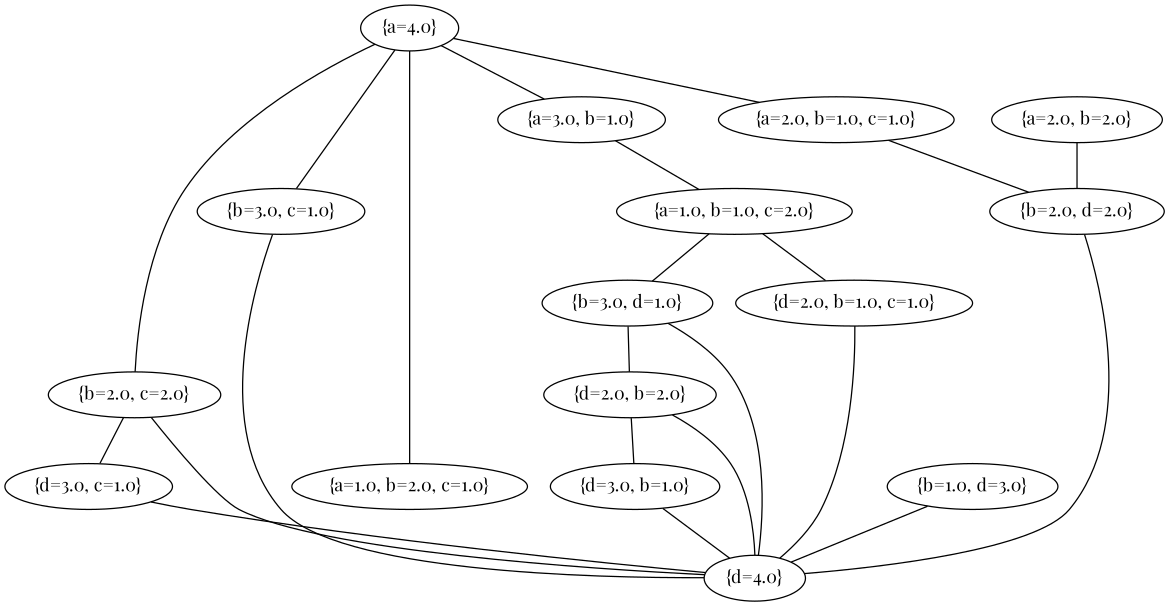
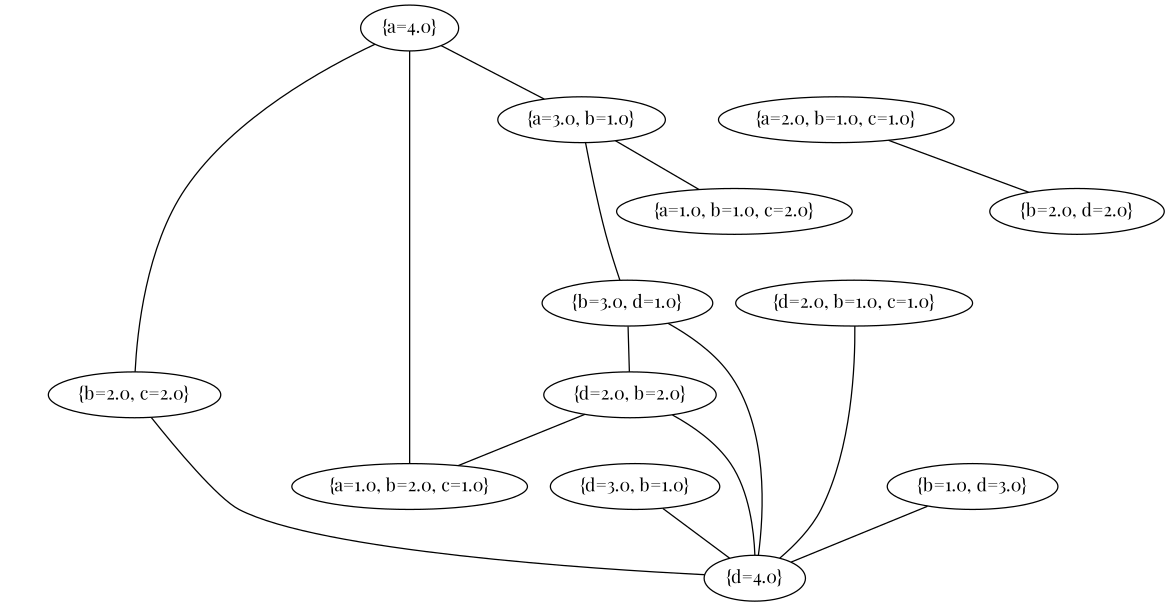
(606, 70) -> none
(1077, 120) -> none
(281, 211) -> none
(681, 257) -> (600, 212)
(794, 257) -> none
(633, 441) -> (522, 440)
(89, 487) -> none
(1072, 505) -> none
